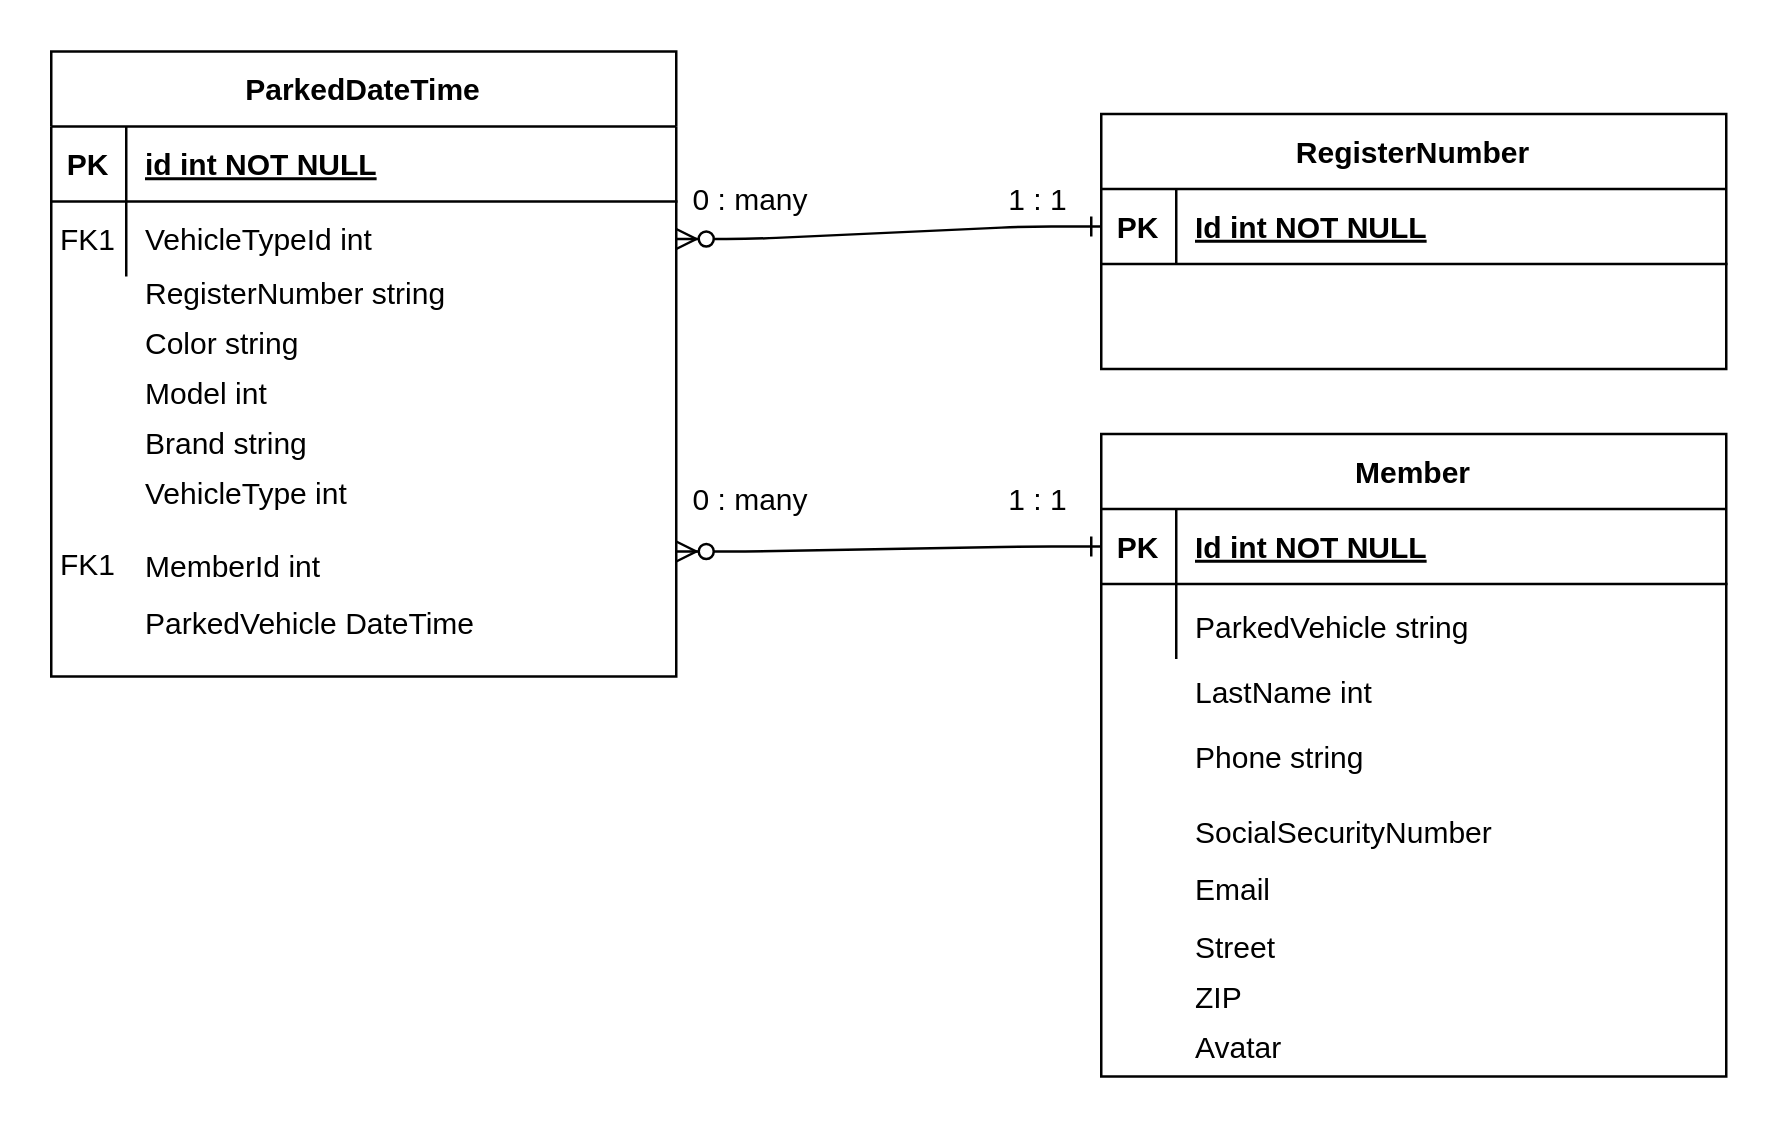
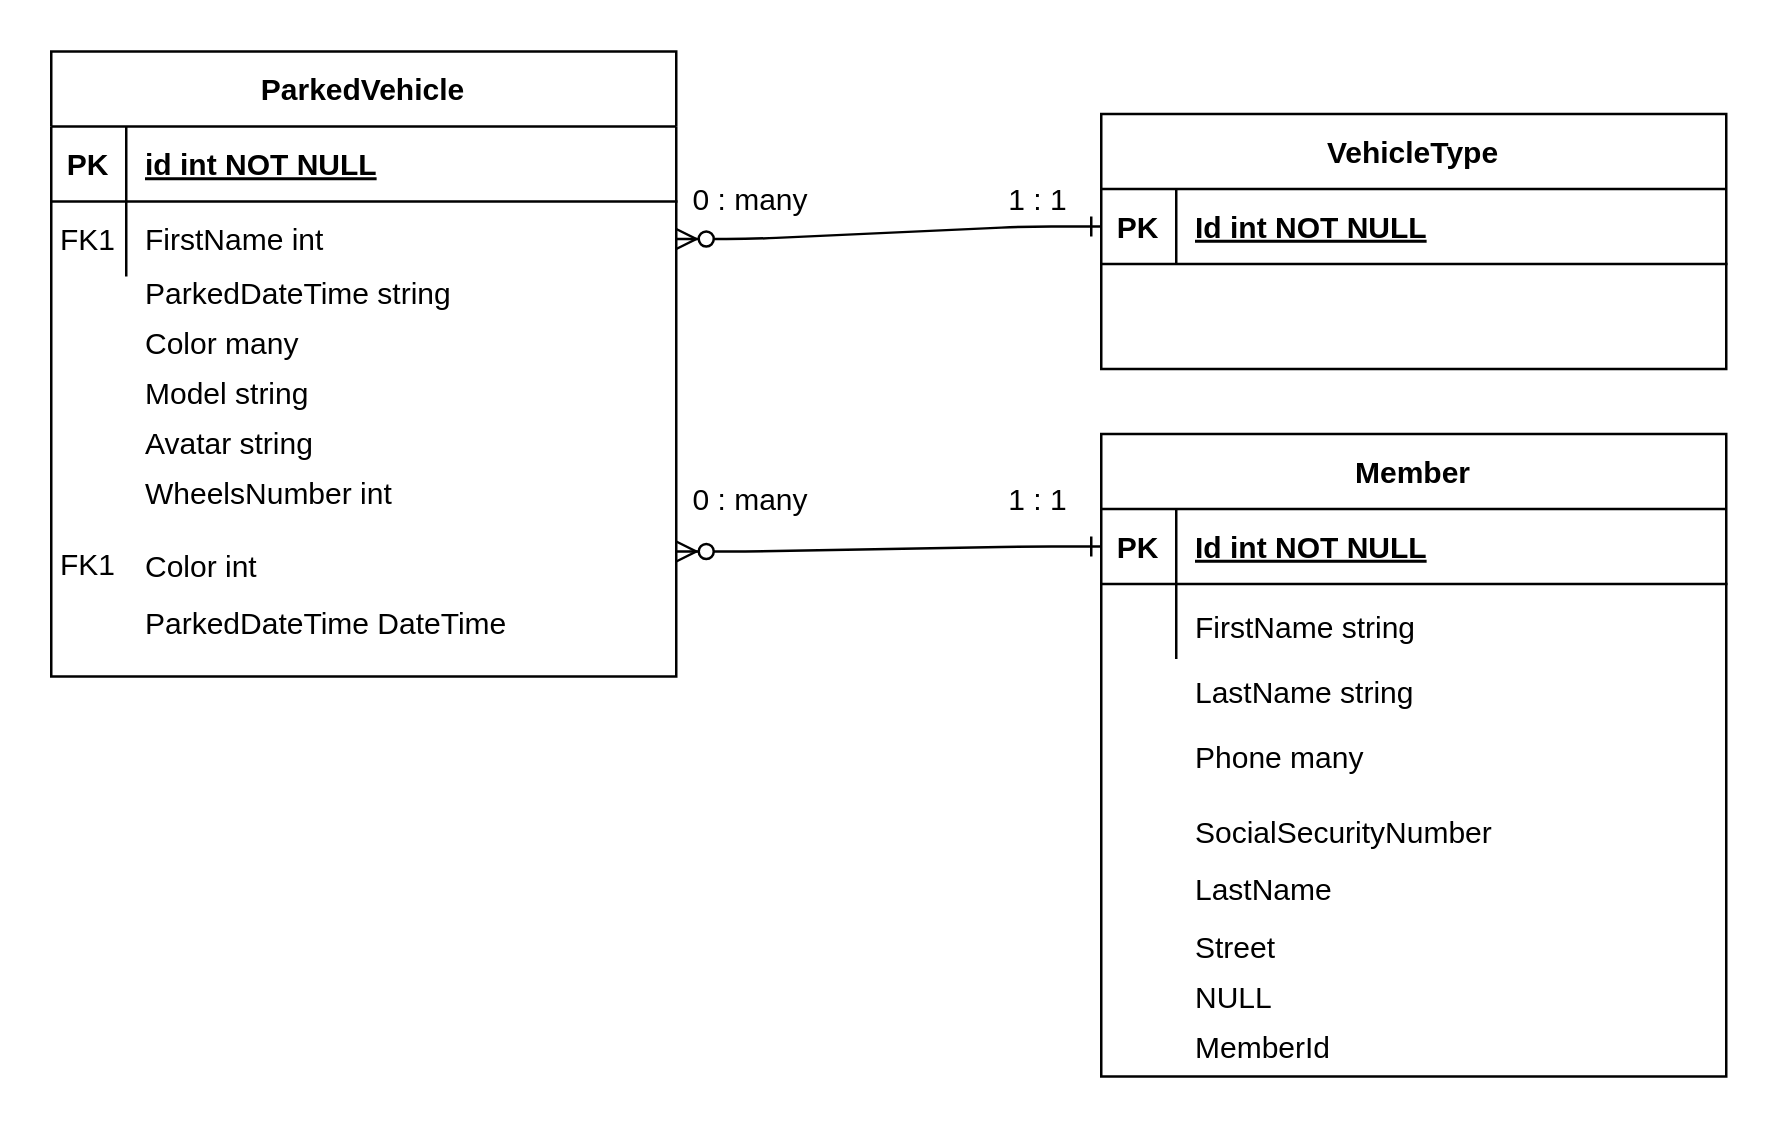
(363, 90) -> (363, 90)
(1413, 153) -> (1413, 153)
(272, 240) -> (243, 240)
(310, 294) -> (310, 294)
(234, 344) -> (221, 344)
(209, 394) -> (234, 394)
(238, 444) -> (246, 444)
(255, 494) -> (268, 494)
(238, 566) -> (209, 566)
(314, 624) -> (327, 624)
(1347, 628) -> (1318, 628)
(1288, 693) -> (1313, 693)
(1288, 758) -> (1275, 758)
(1229, 890) -> (1262, 890)
(1220, 998) -> (1229, 998)
(1245, 1048) -> (1262, 1048)
